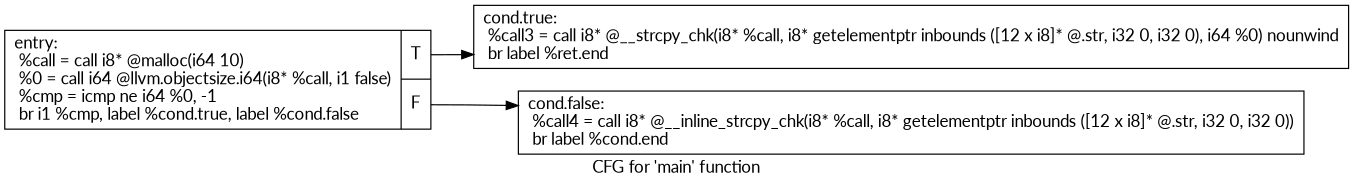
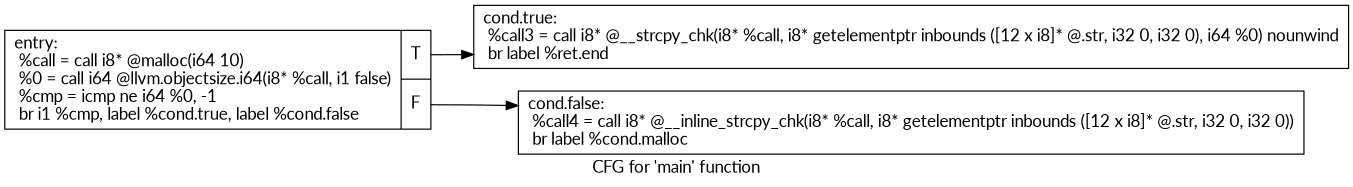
(598, 140) -> (608, 140)
